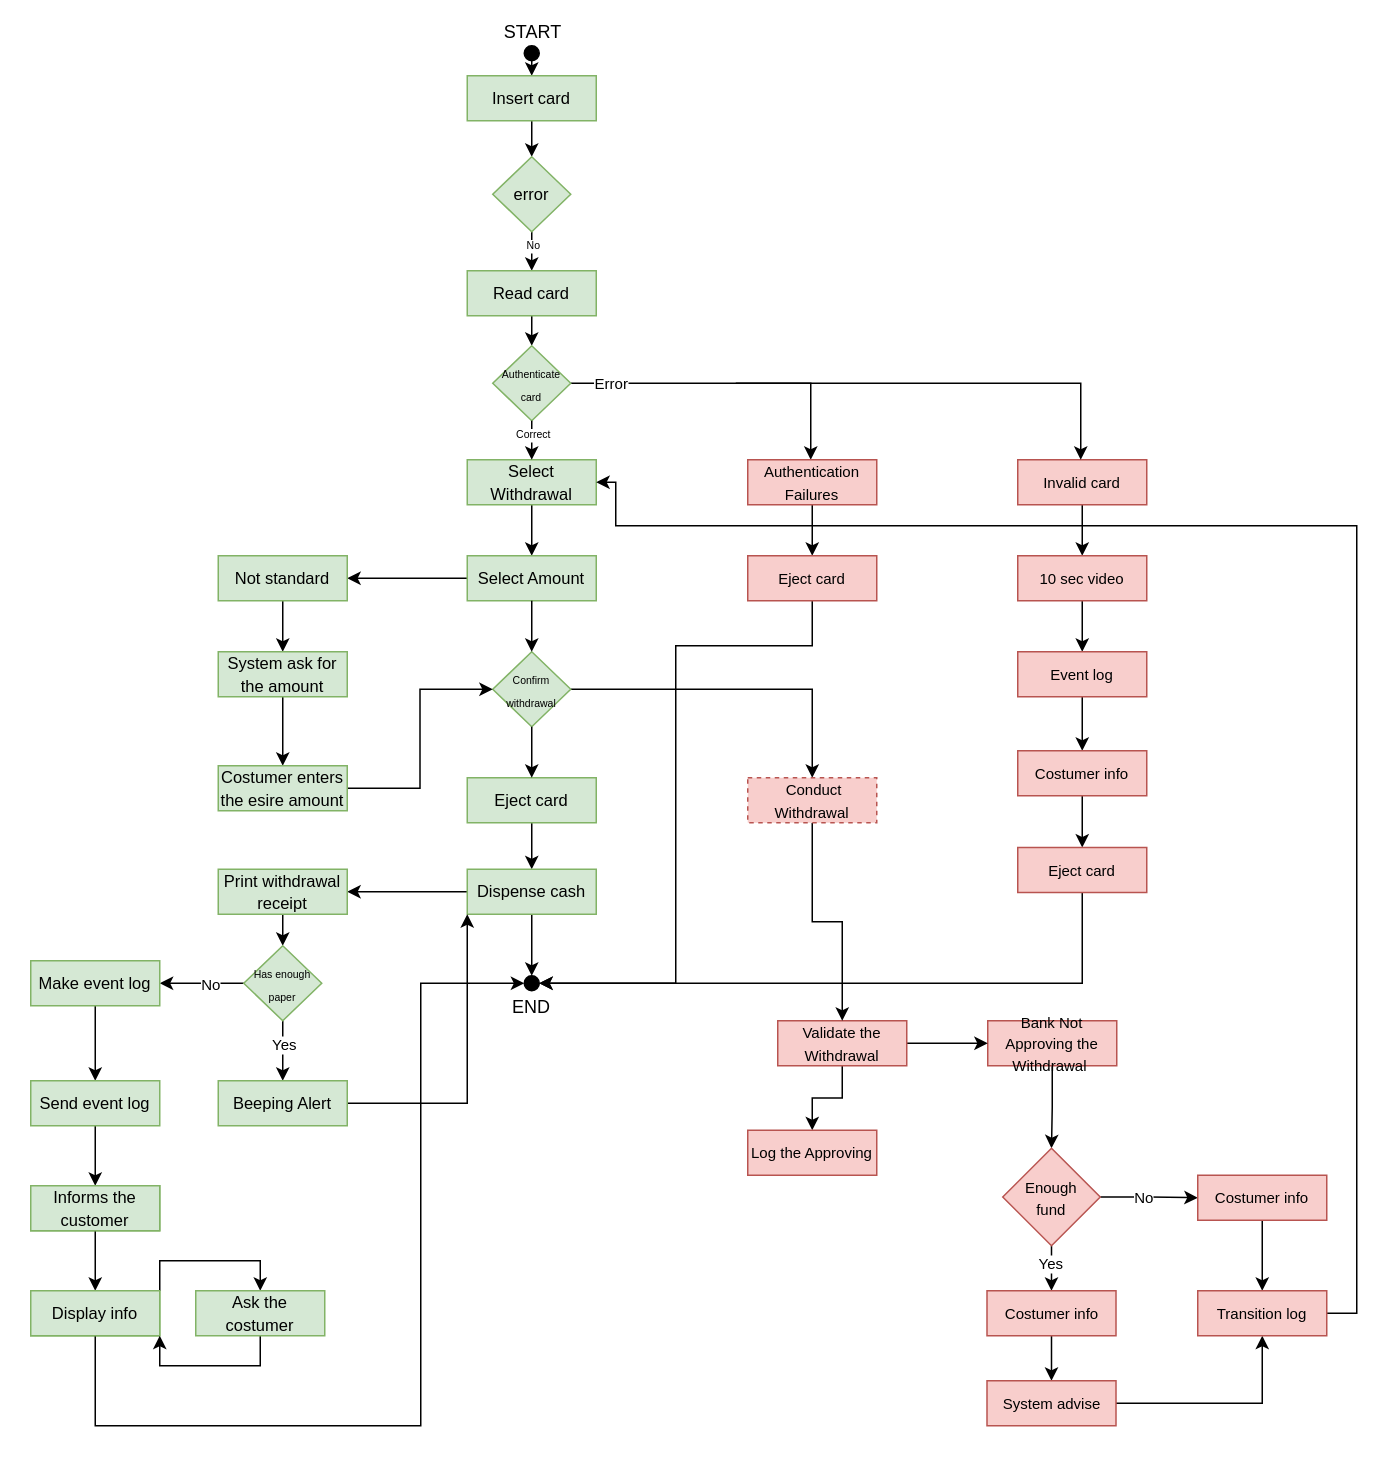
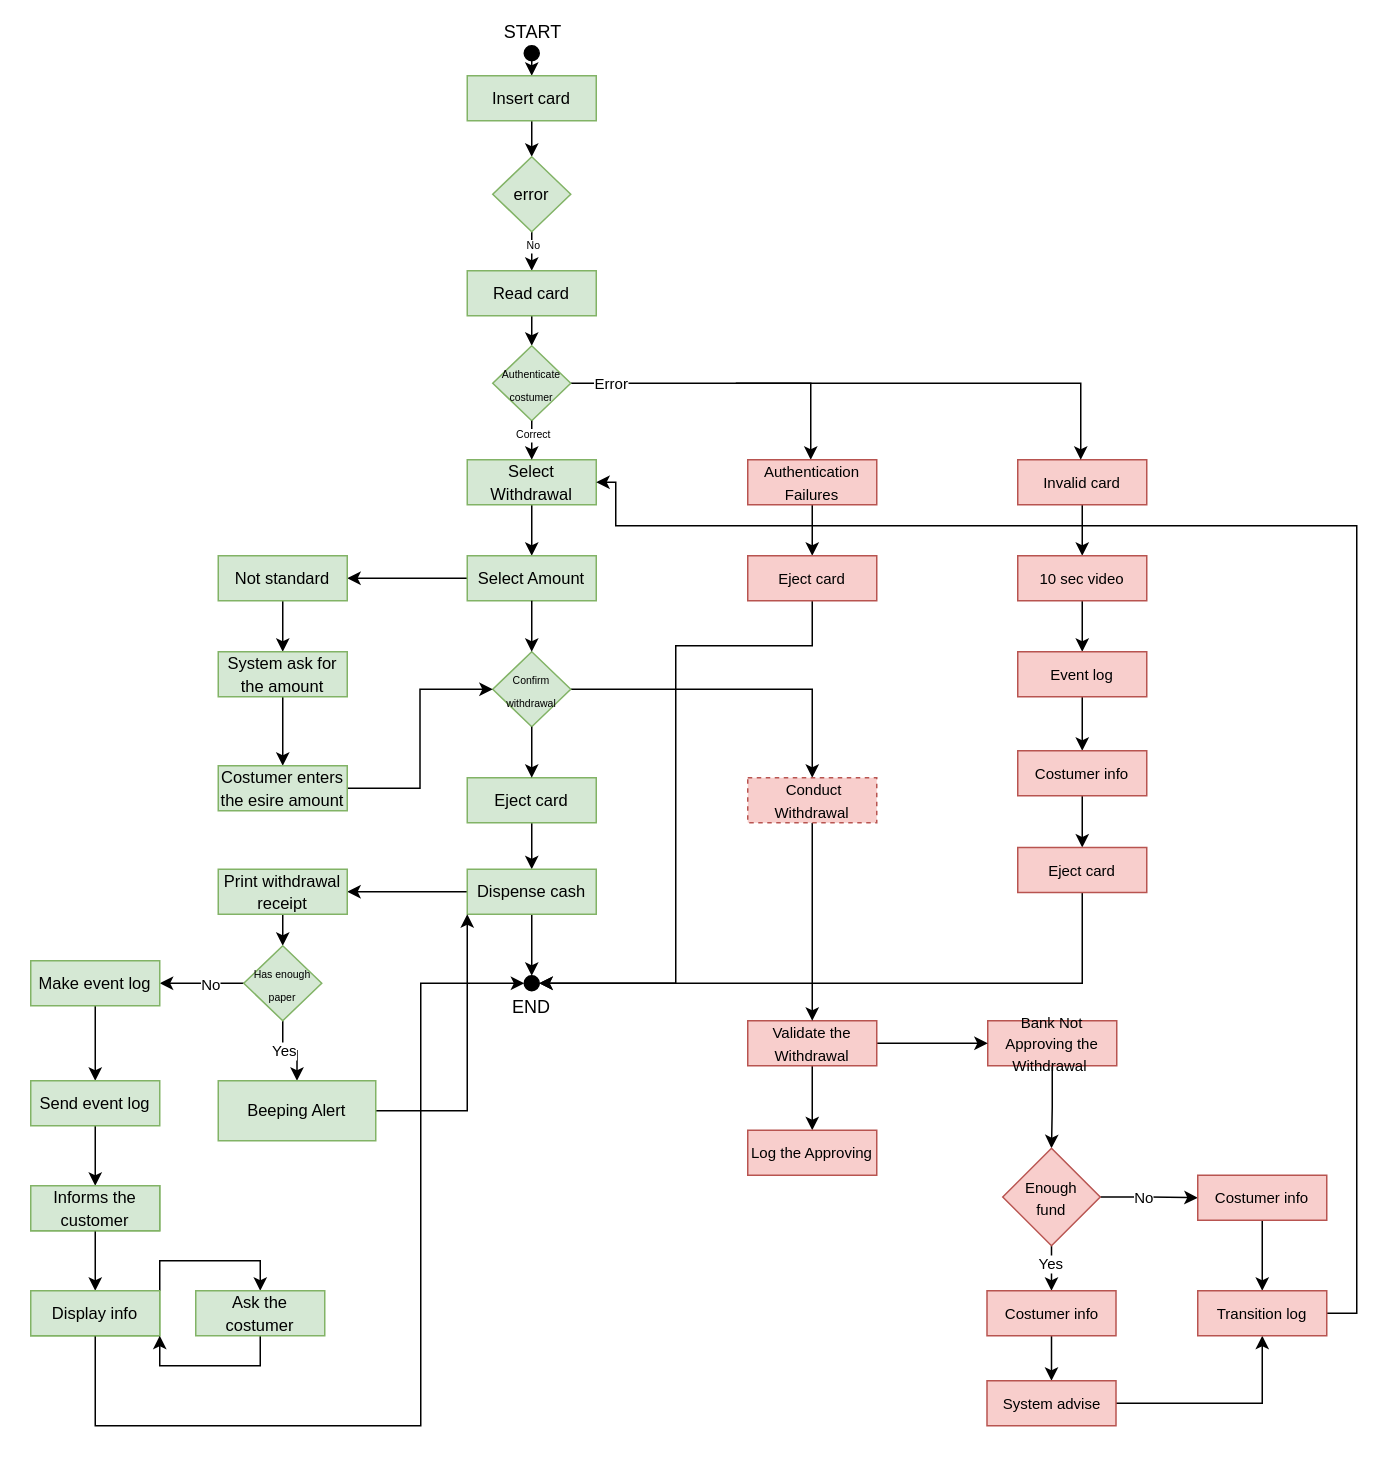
(532, 383) -> (532, 383)
(842, 1043) -> (812, 1043)
(283, 1103) -> (297, 1111)
